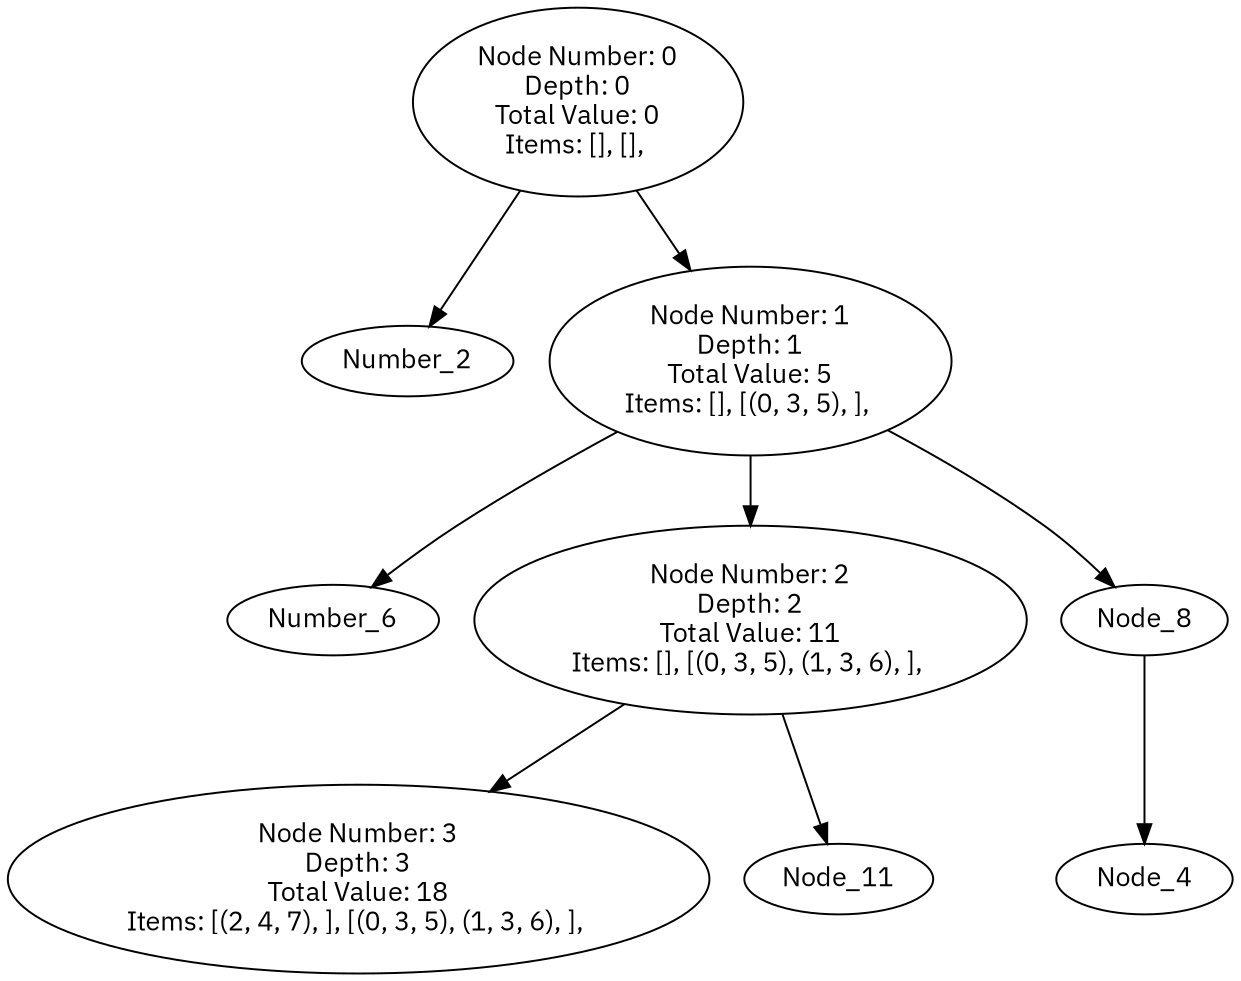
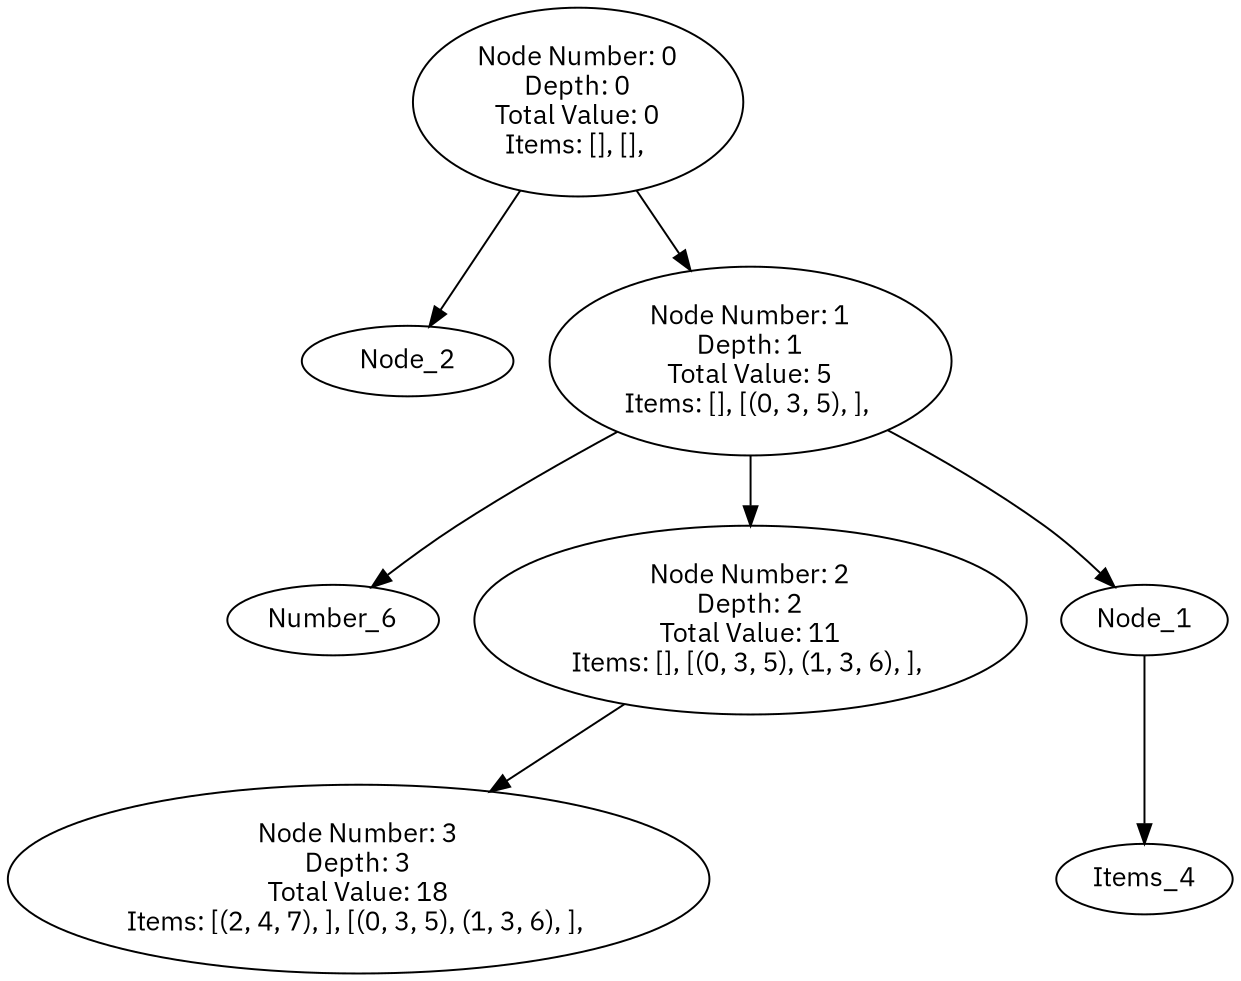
(408, 361) -> (408, 361)
(1144, 620) -> (1144, 620)
(839, 879) -> none
(1144, 879) -> (1144, 879)
